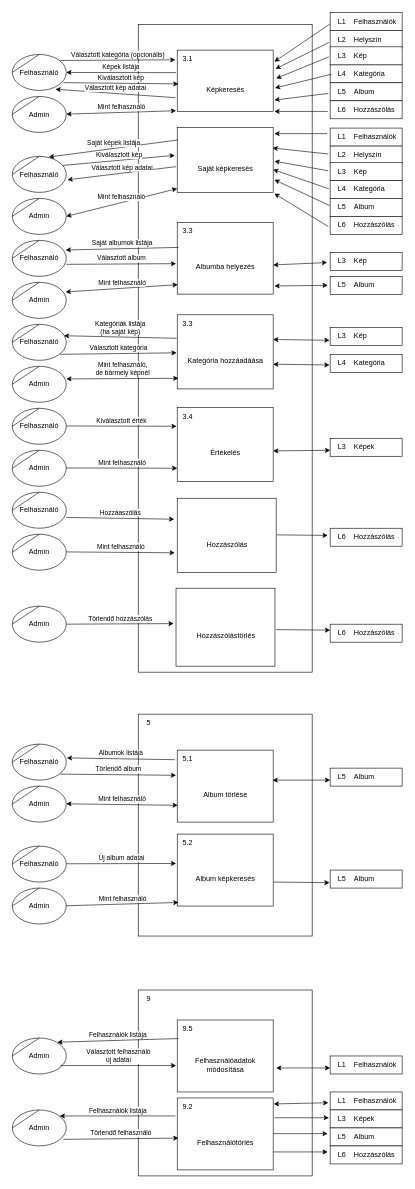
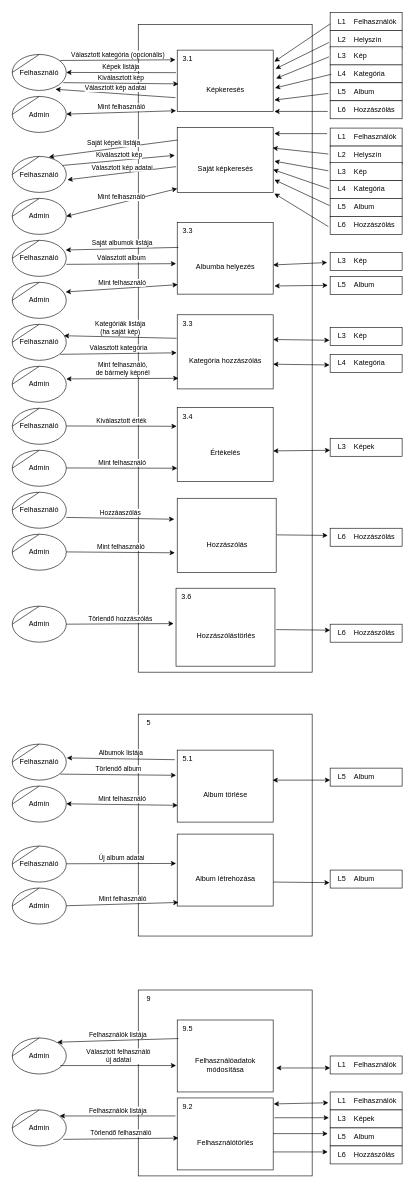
(226, 361) -> (226, 361)
none -> (187, 597)
(188, 843) -> none
(226, 879) -> (226, 879)
